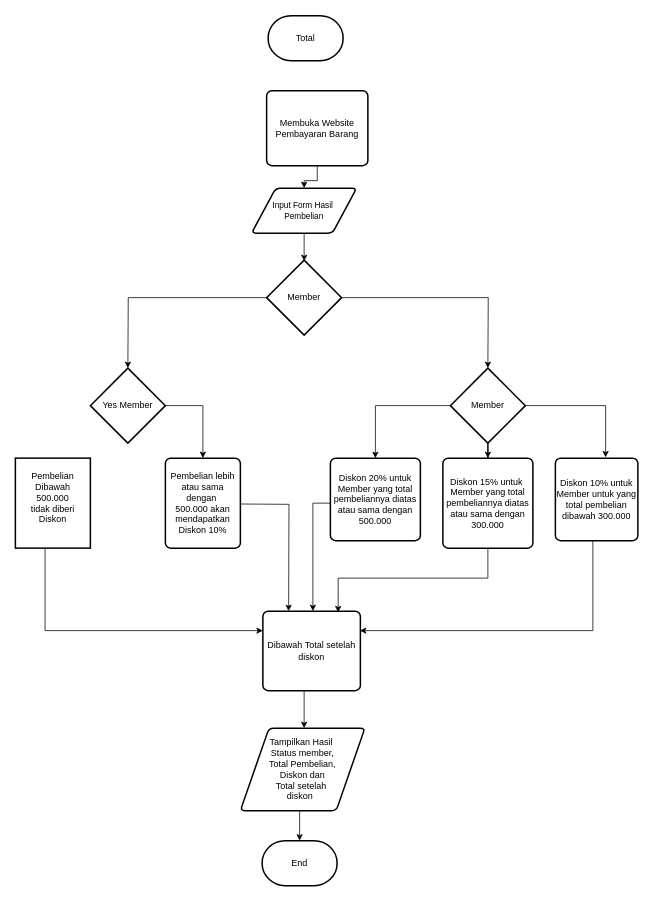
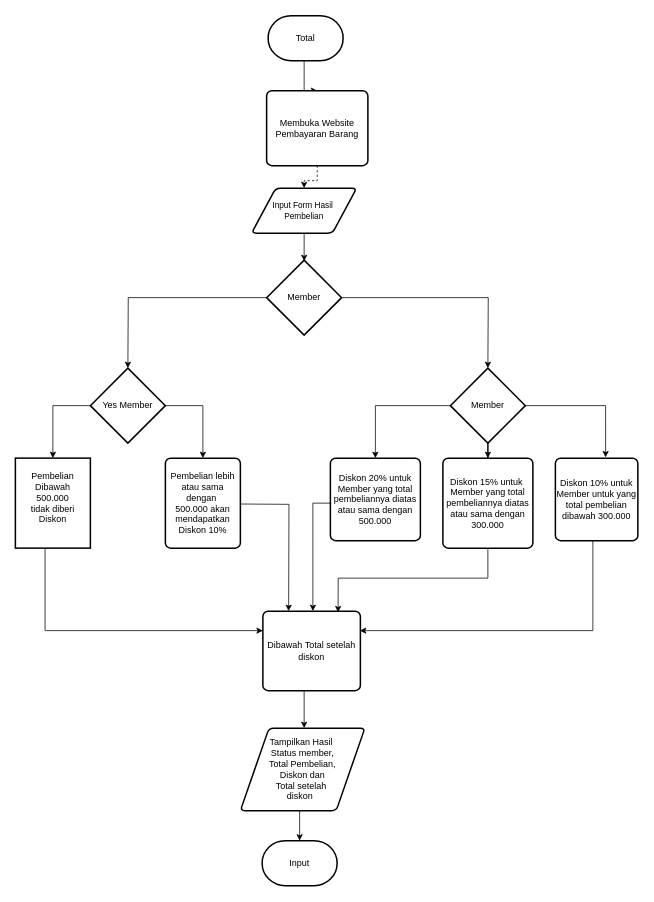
none -> (310, 90)
(317, 180) -> (317, 180)
none -> (71, 405)
(300, 863) -> (300, 863)
